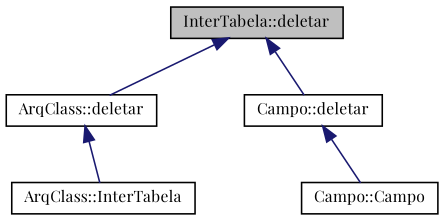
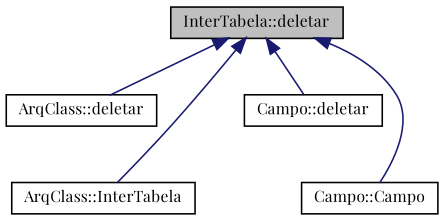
(346, 161) -> (398, 99)
(94, 162) -> (178, 118)
